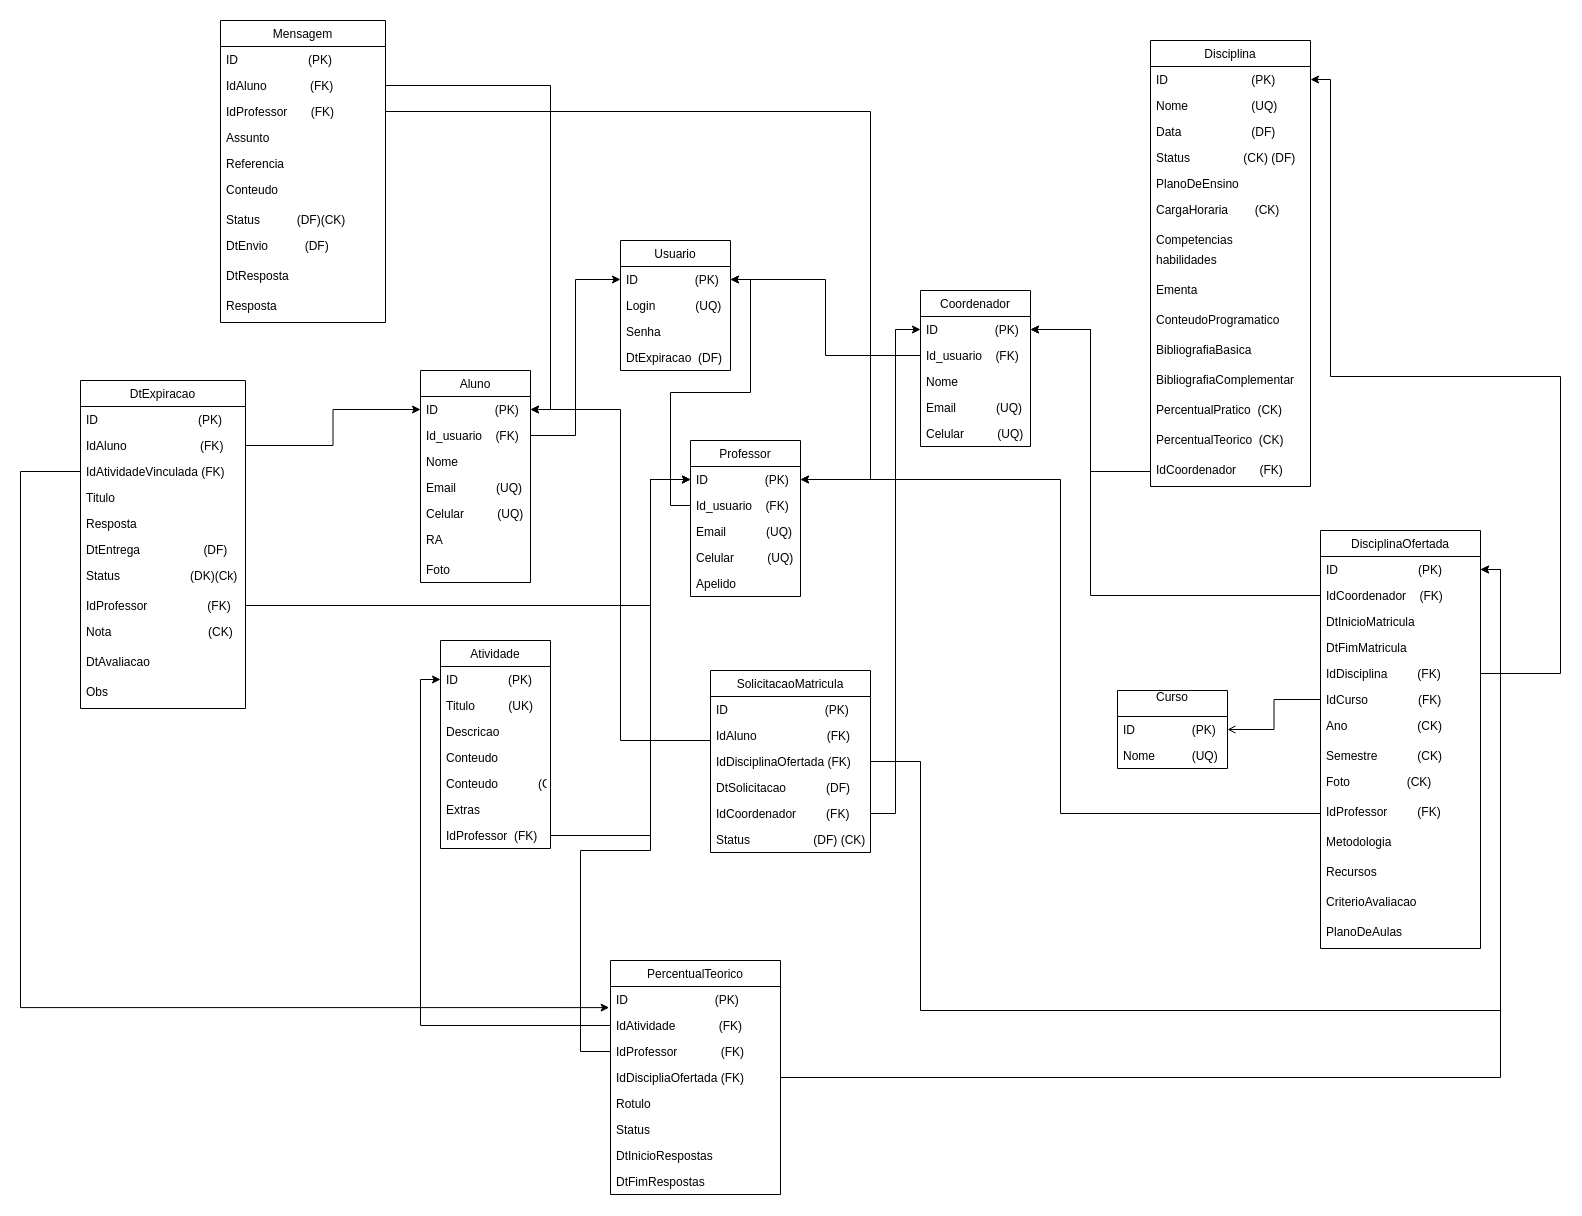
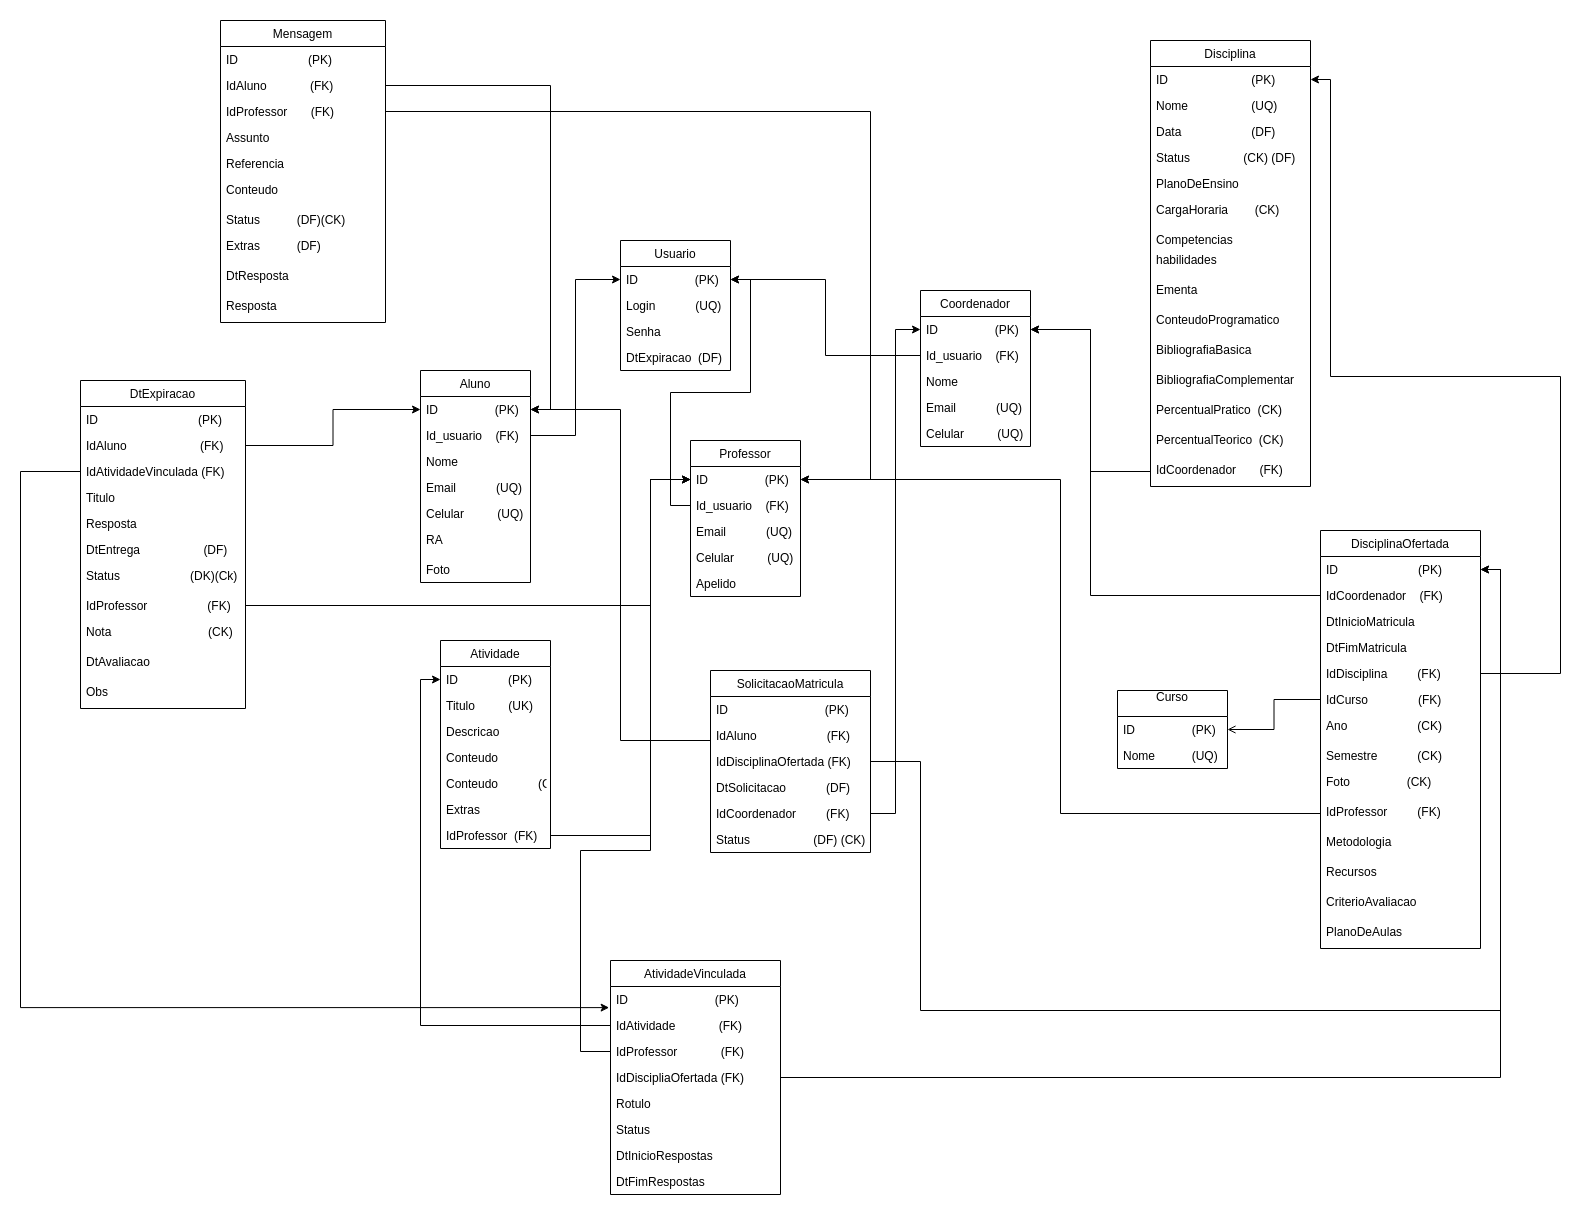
(291, 246) -> (289, 246)
(695, 974) -> (695, 974)
